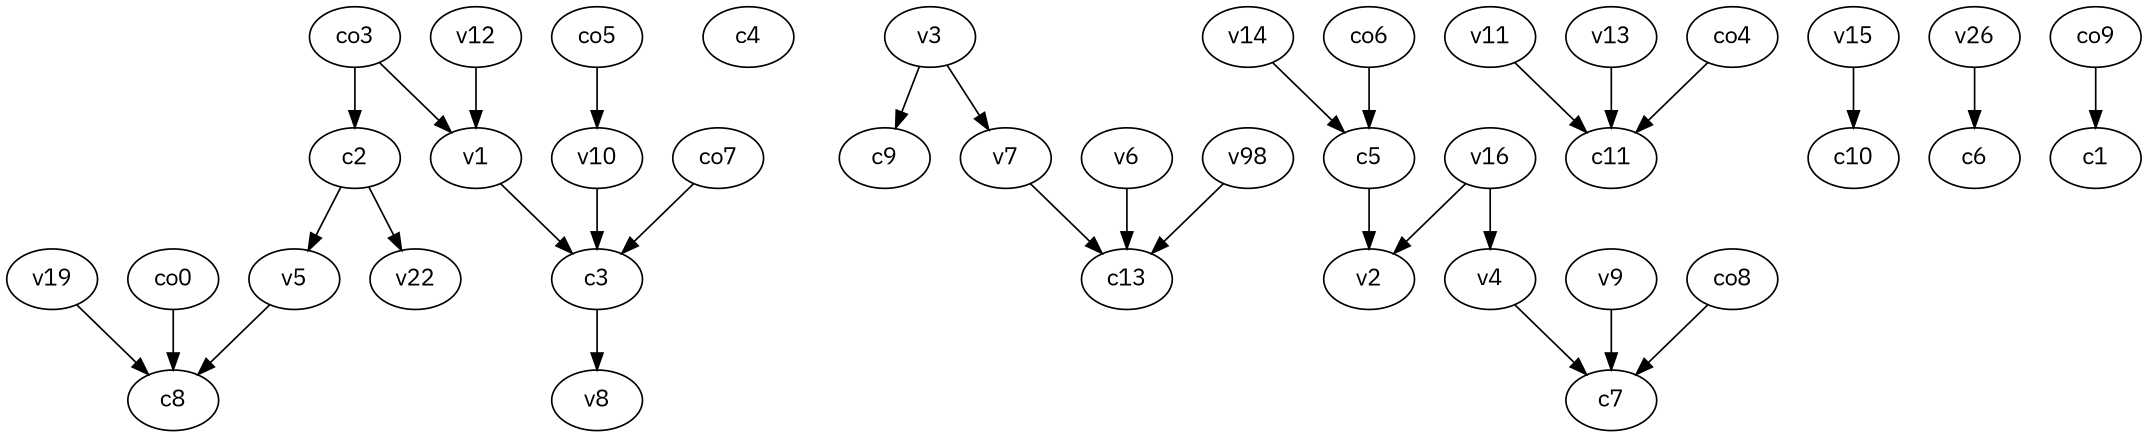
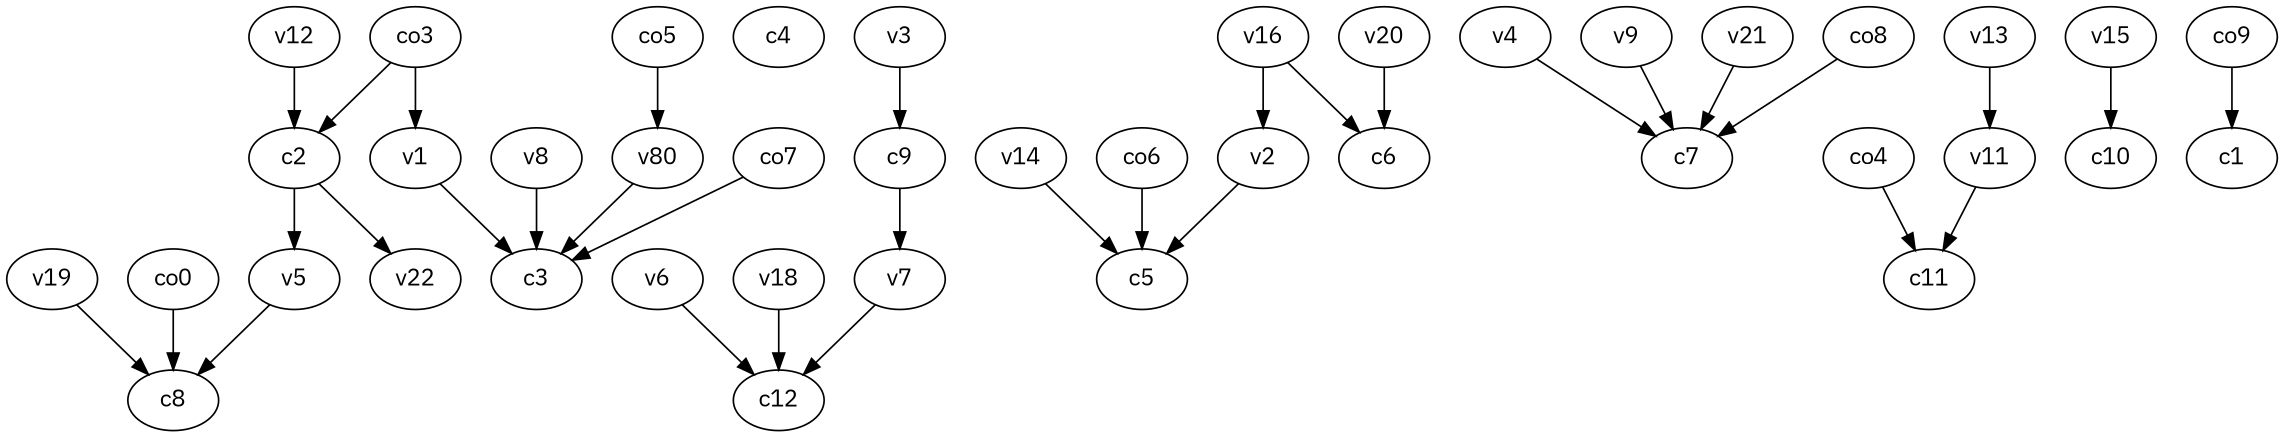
none -> (1748, 37)
(1975, 37) -> (1384, 37)
(476, 89) -> (294, 89)
(1611, 89) -> (1990, 89)
(963, 90) -> (900, 210)
(597, 158) -> (658, 158)
(1248, 158) -> (779, 279)
(1369, 210) -> (1209, 213)
(1490, 210) -> (1317, 92)
(1127, 279) -> (779, 400)
(597, 332) -> (537, 210)
